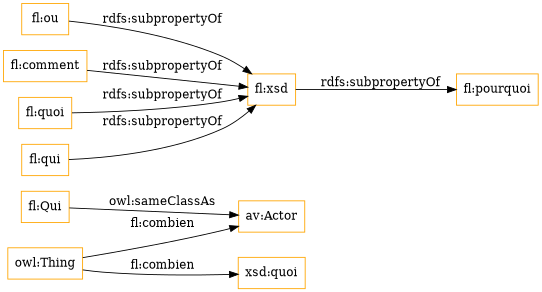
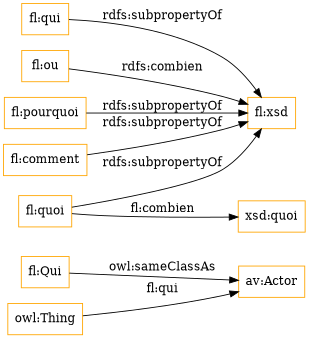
(163, 20) -> (163, 67)
(372, 90) -> (162, 113)
(163, 224) -> (163, 289)
(156, 275) -> (151, 217)
